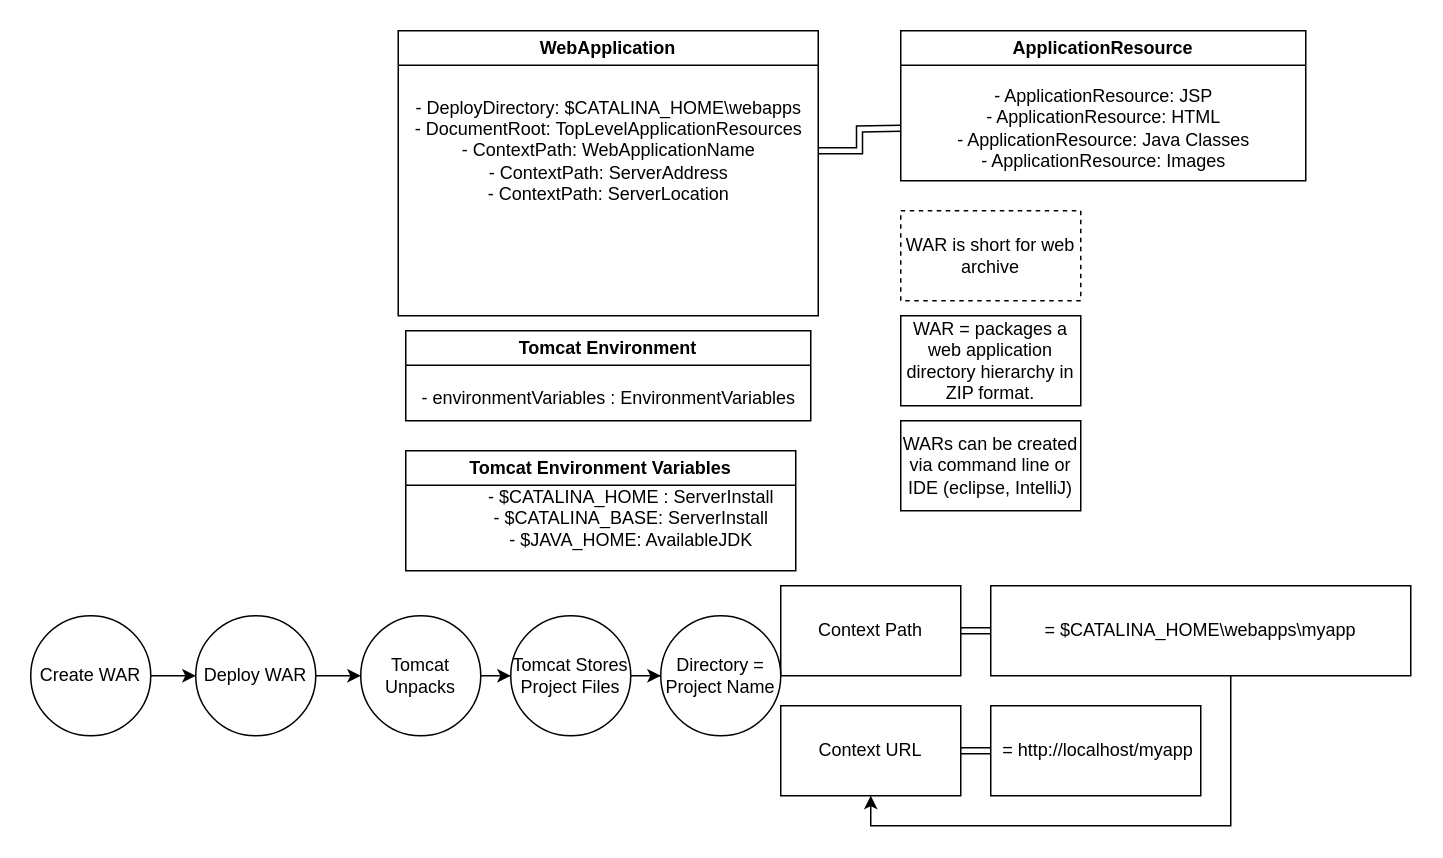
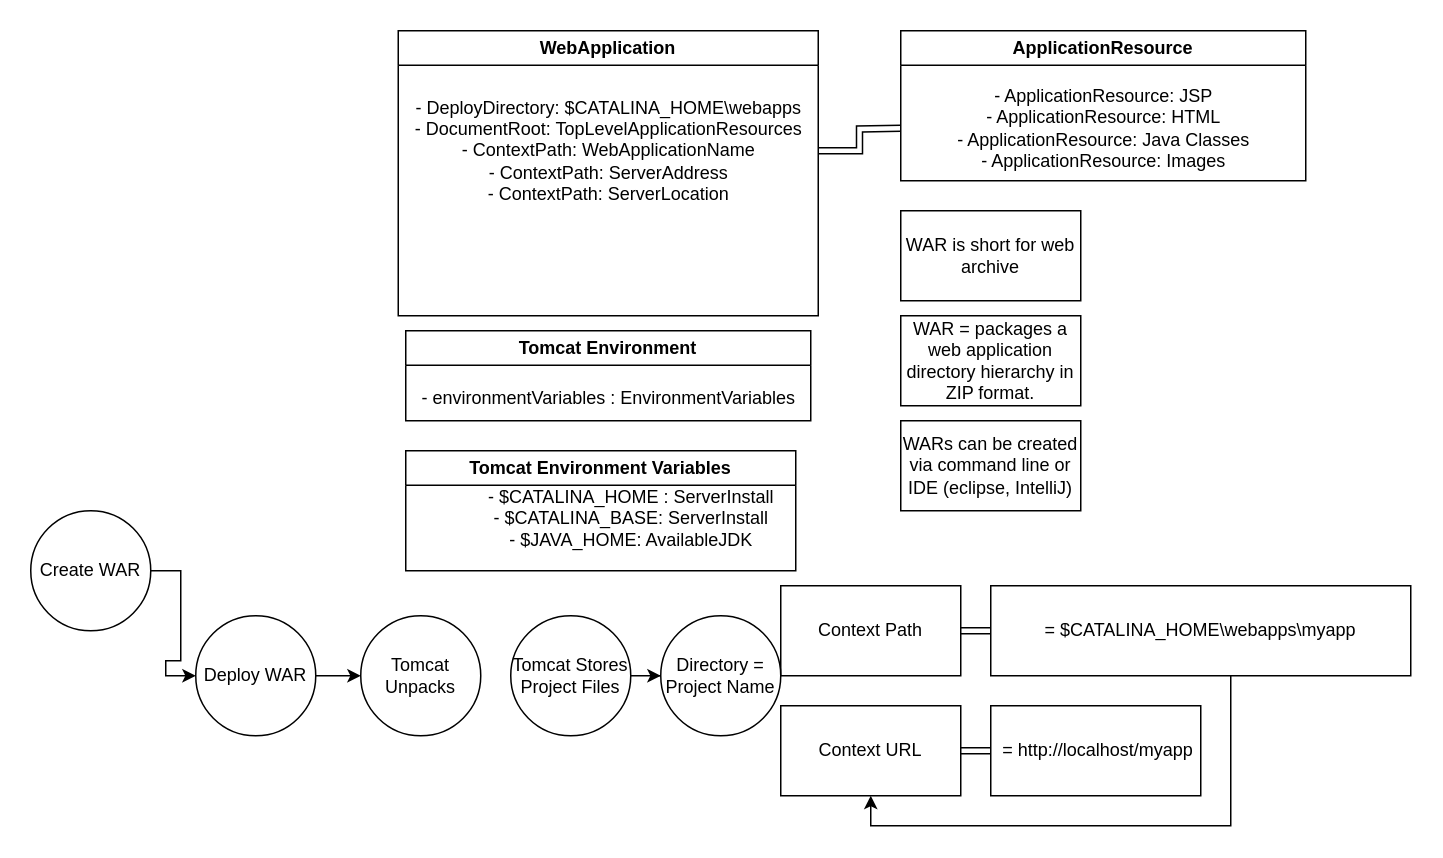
(991, 256) -> (991, 256)
(91, 676) -> (91, 571)
(501, 676) -> none
